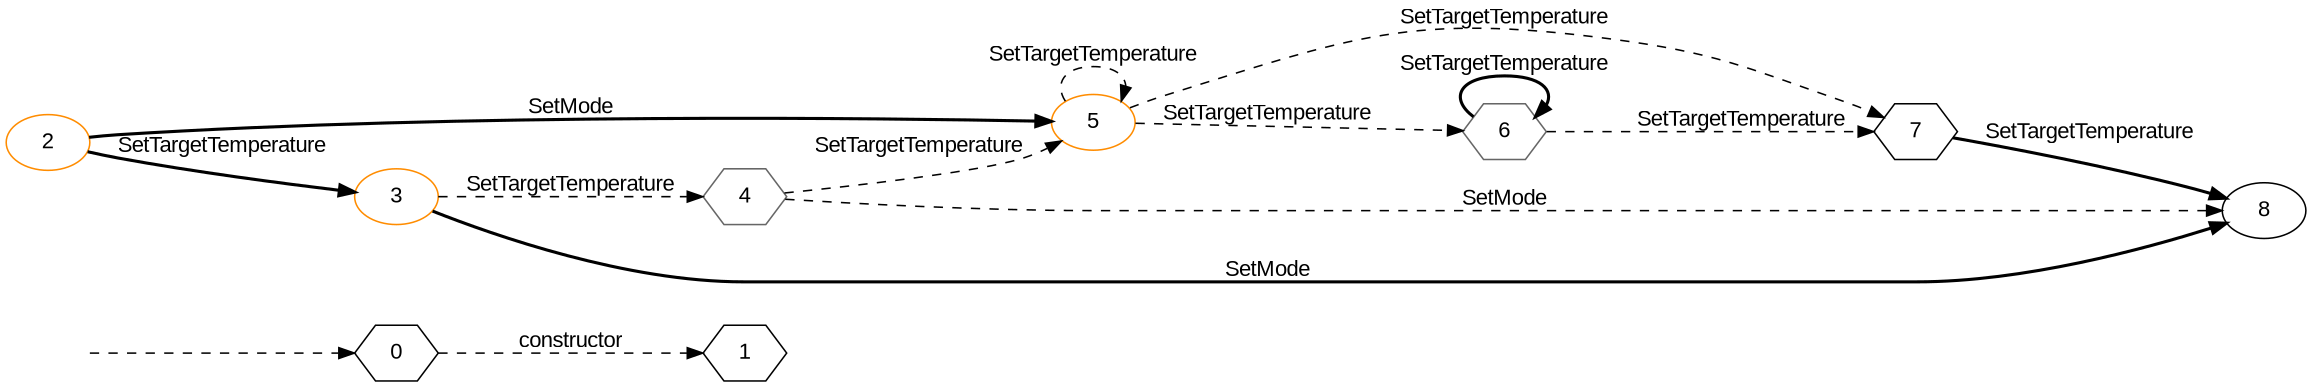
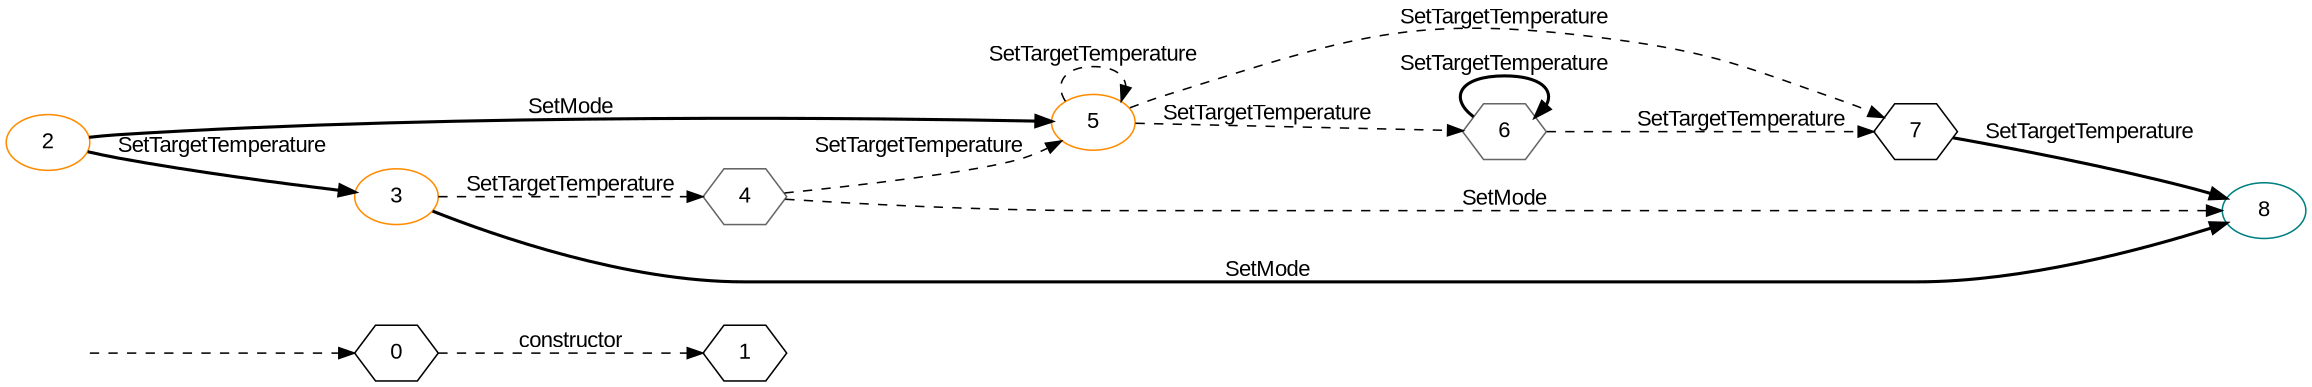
(2264, 211) -> (2264, 211)
